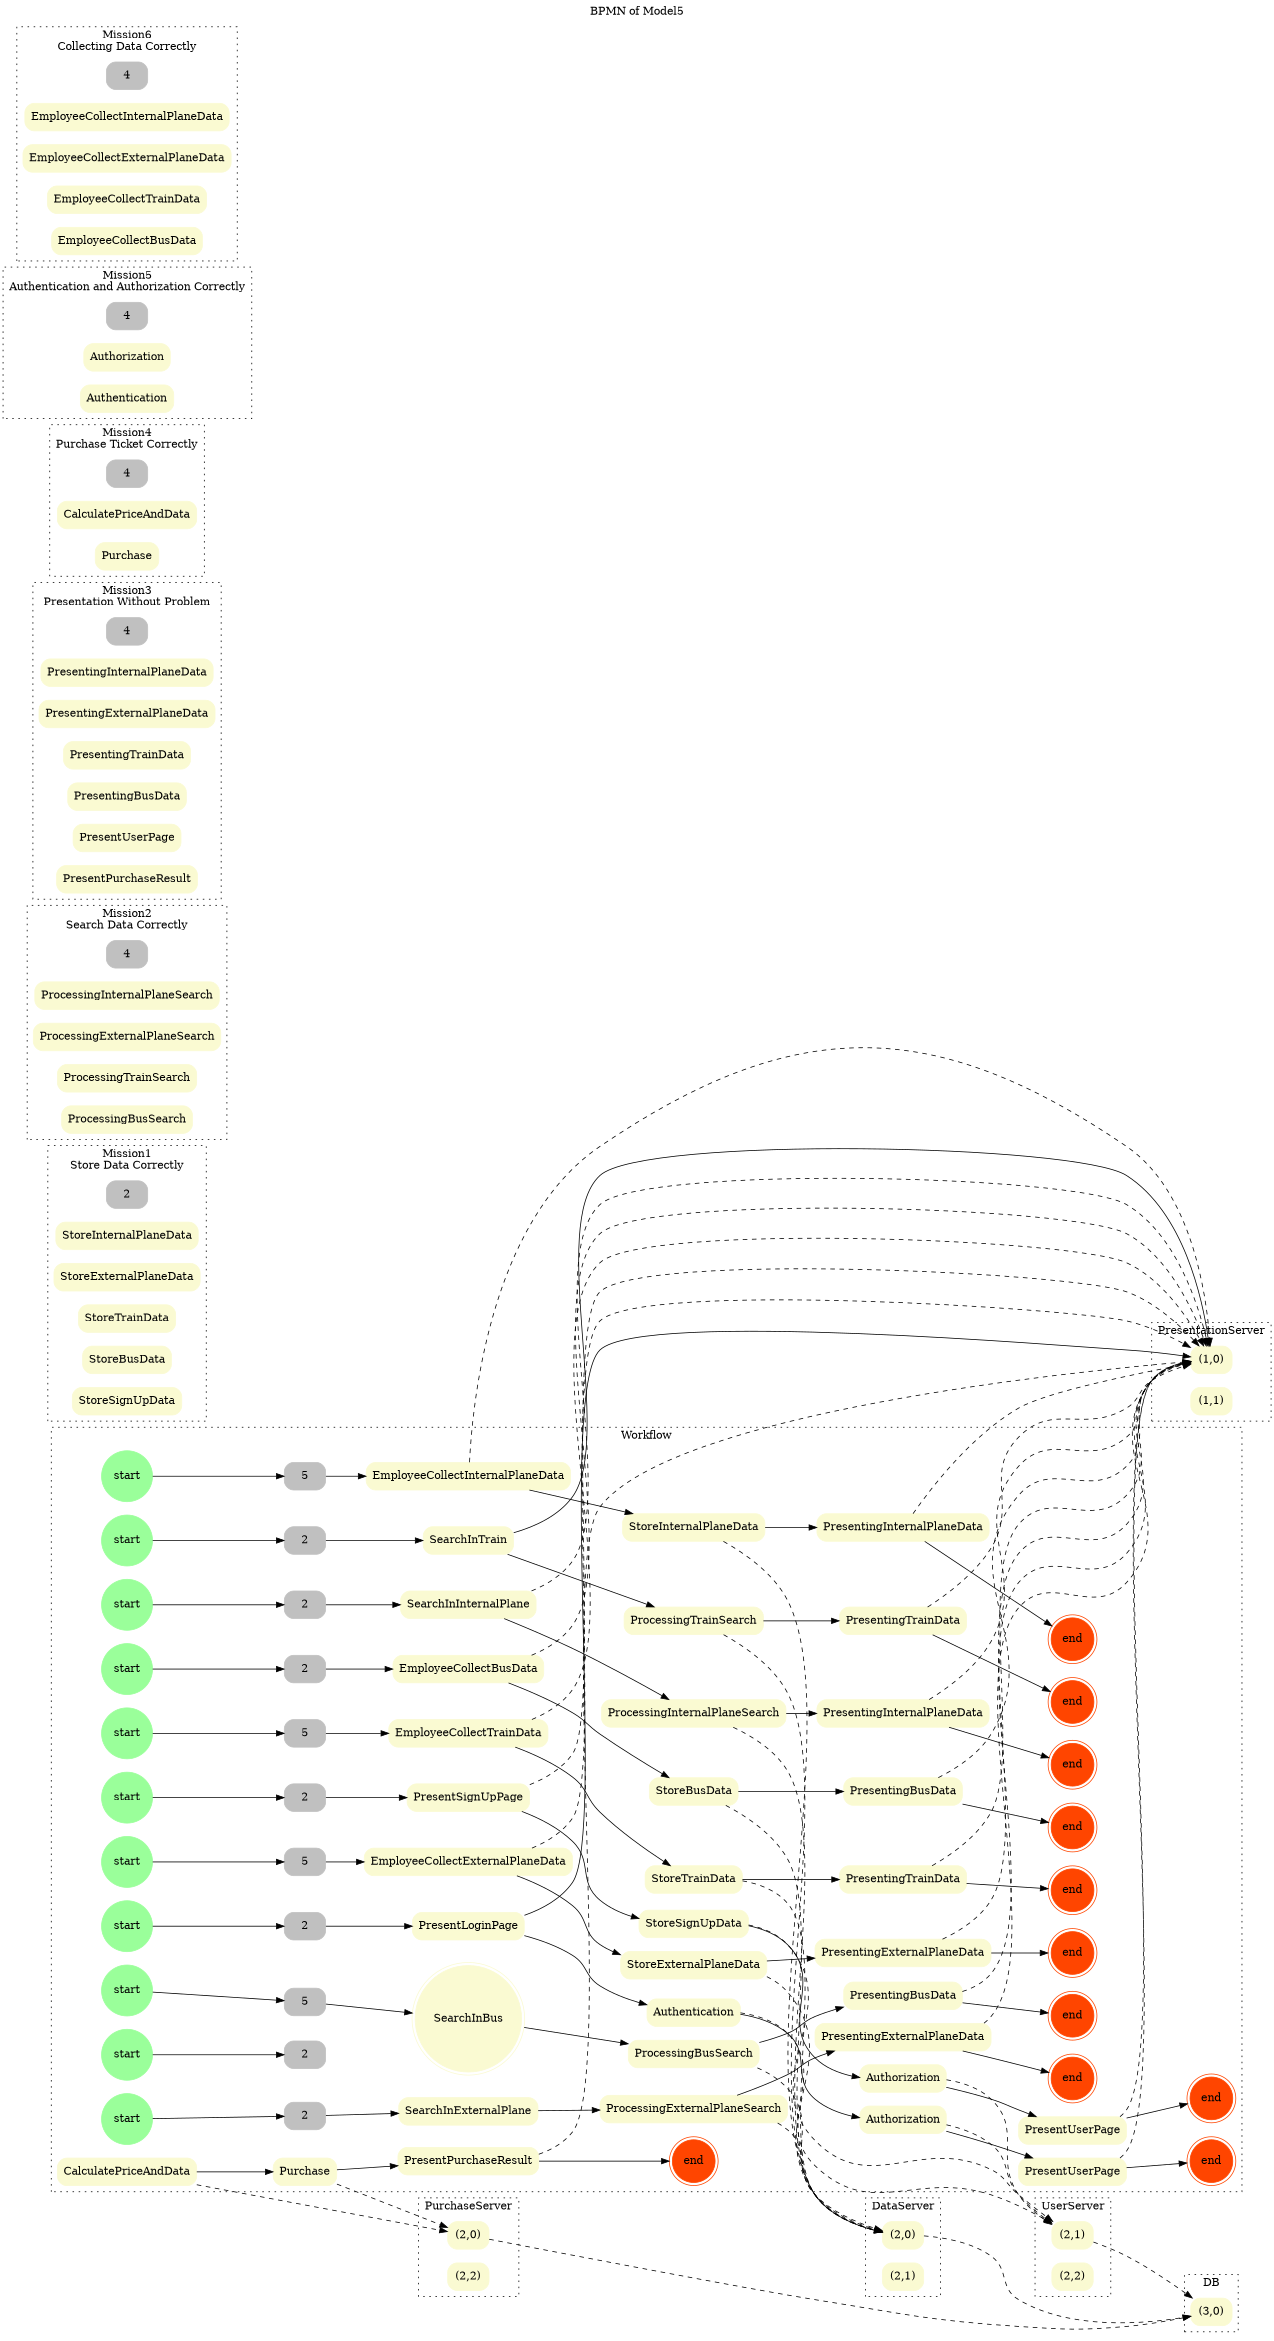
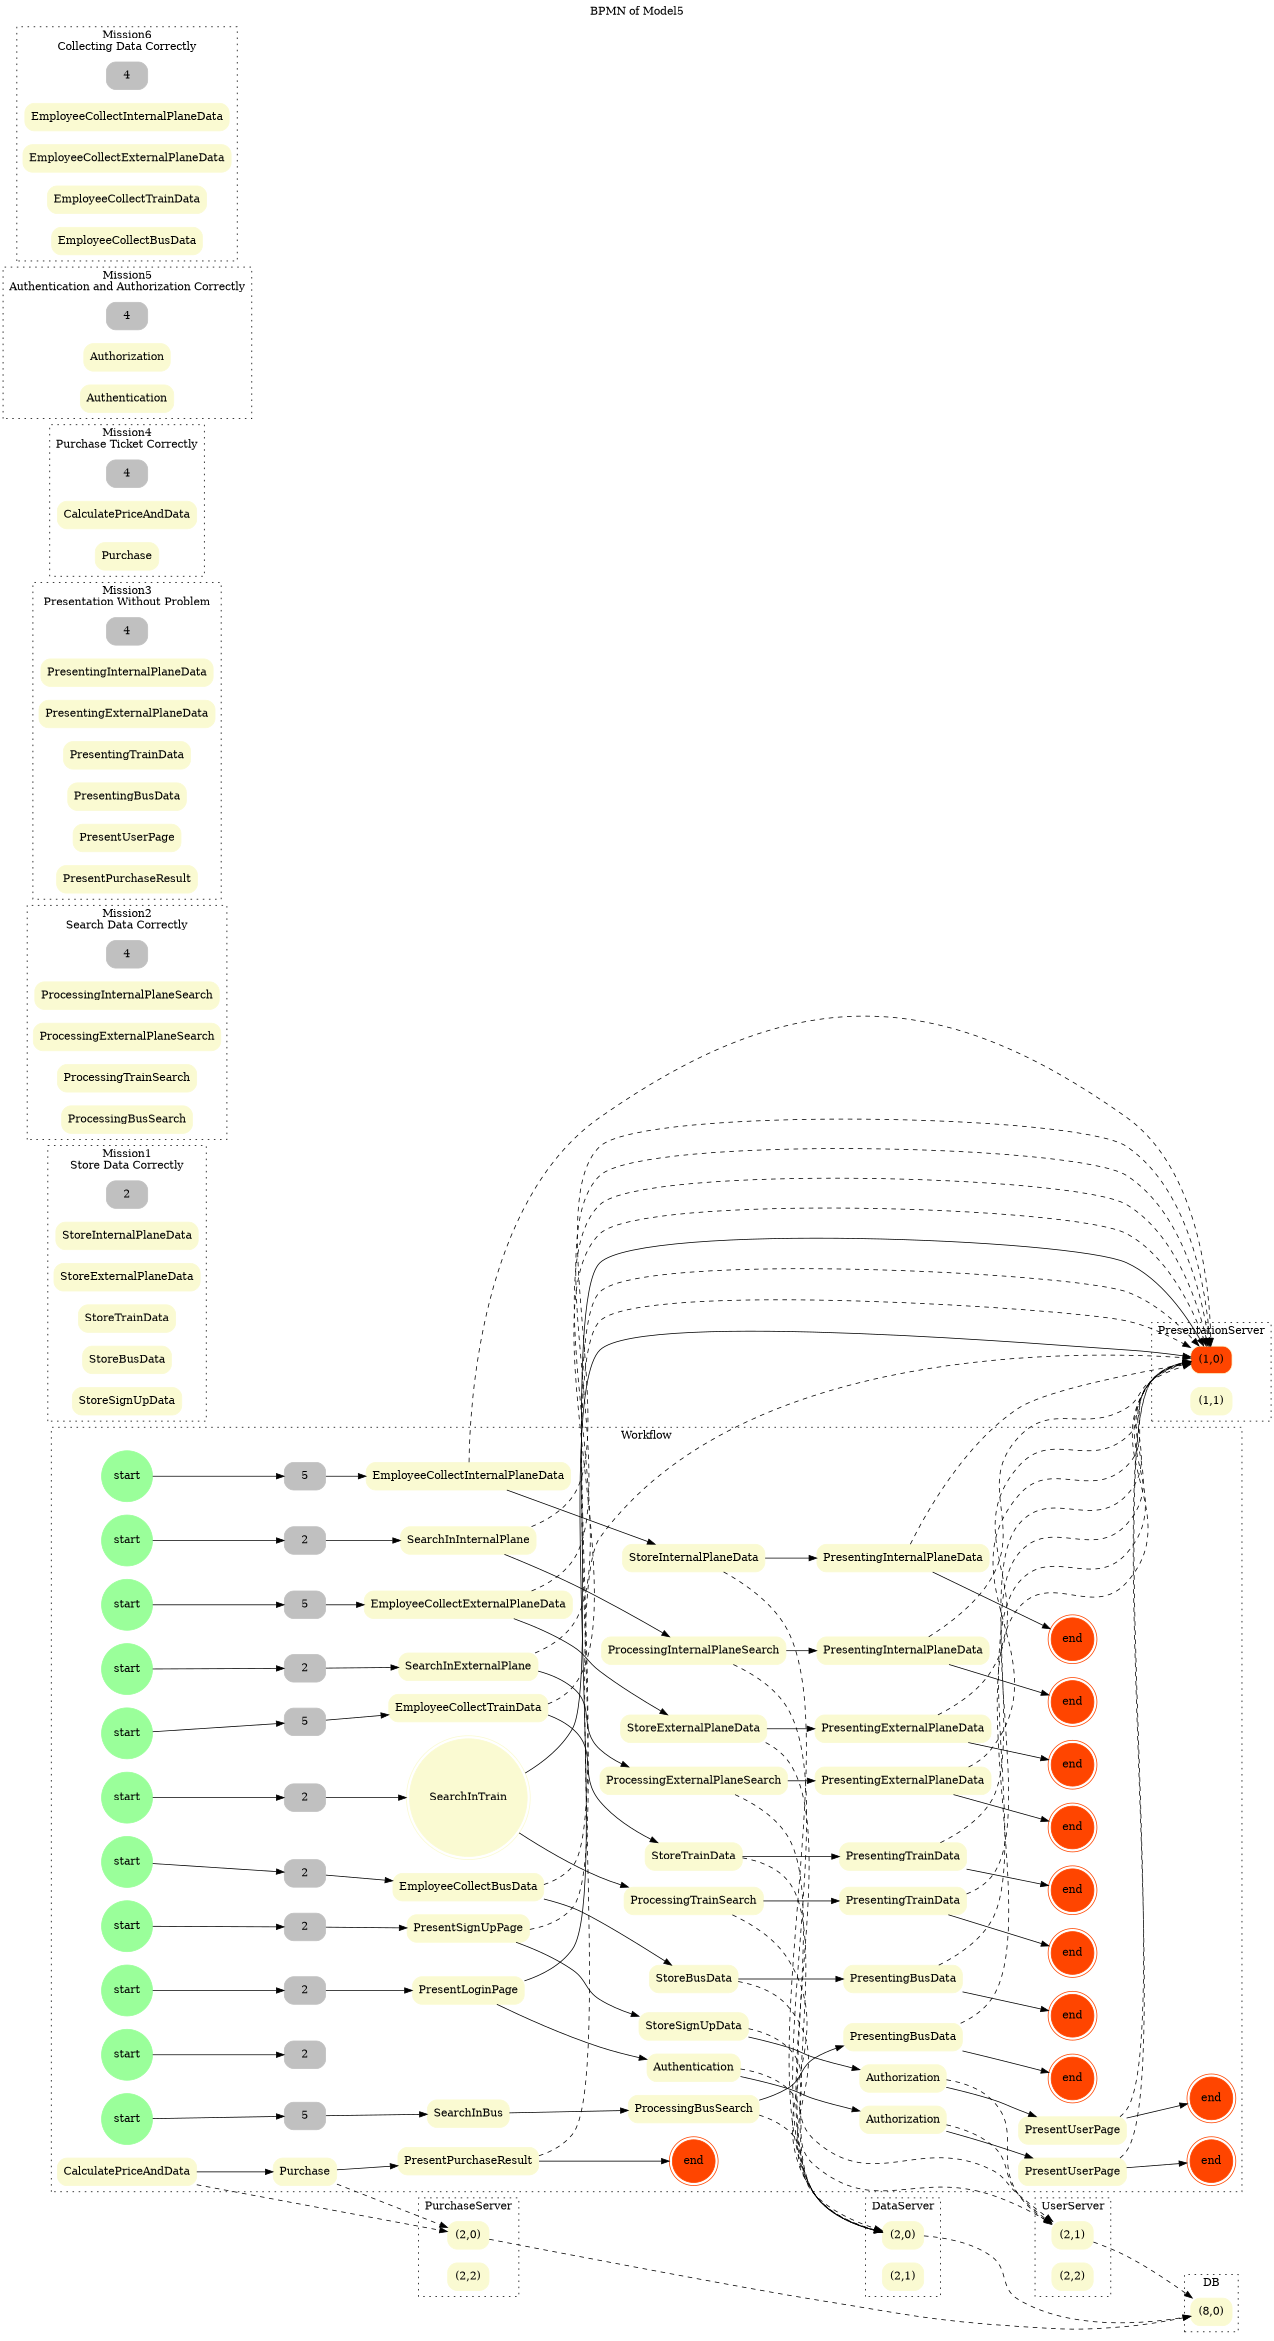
none -> (705, 1183)
(1211, 1360) -> (1211, 1360)
(468, 1541) -> (468, 1798)
(468, 2019) -> (468, 2114)
(1211, 2312) -> (1211, 2312)
